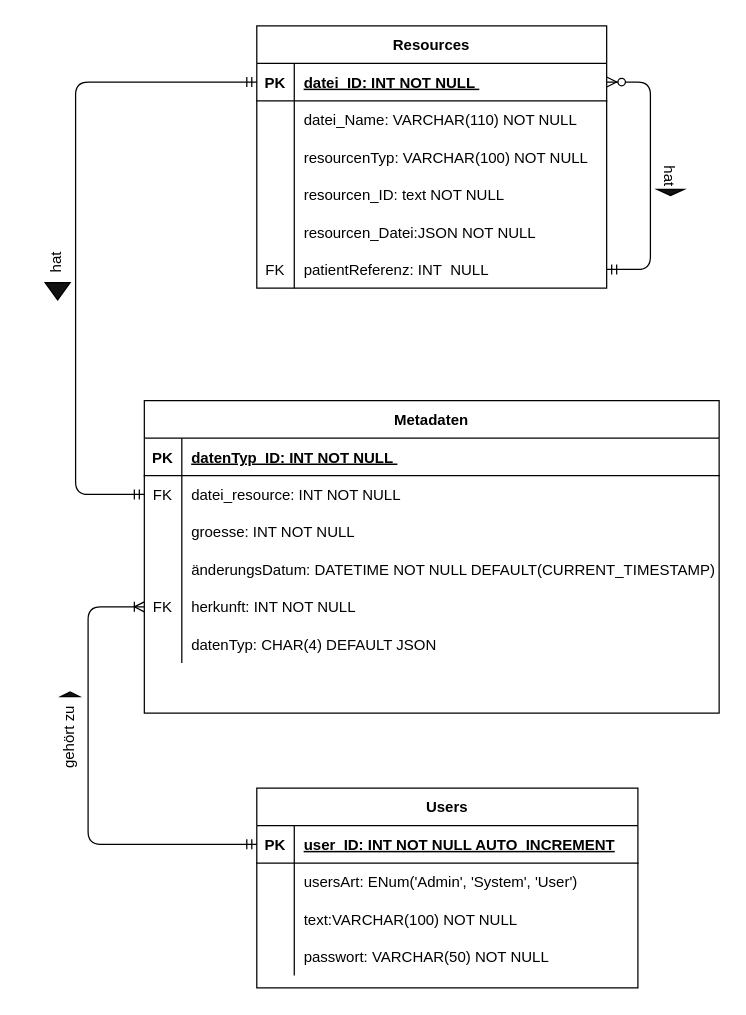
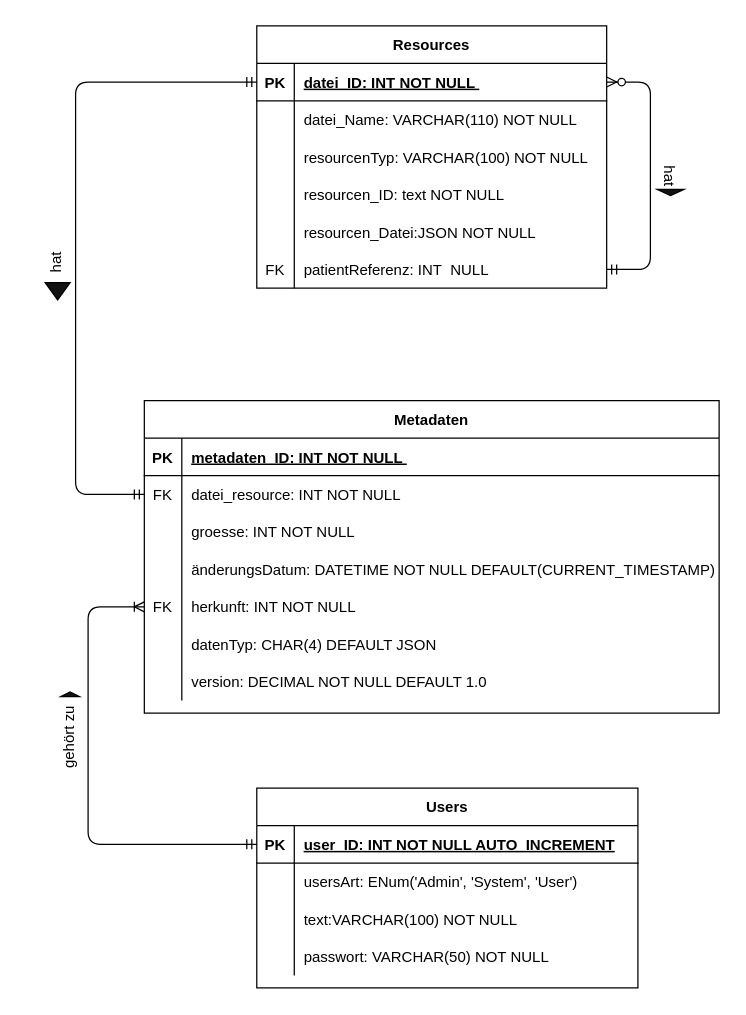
(288, 458) -> (293, 458)
none -> (451, 682)
